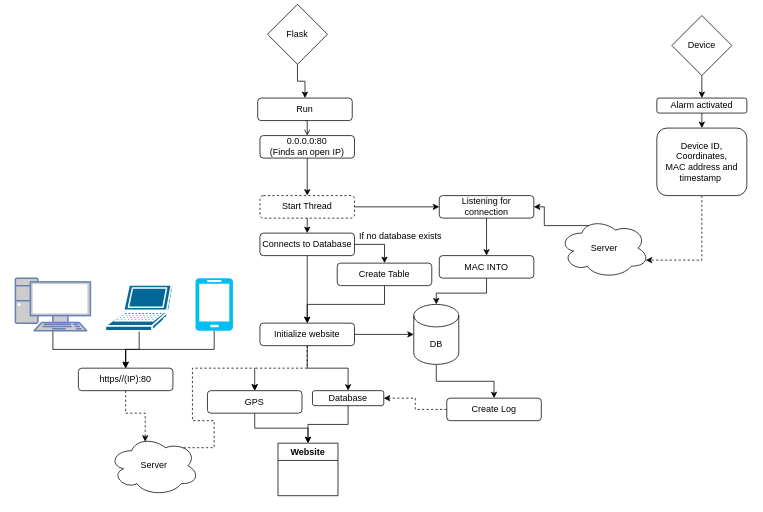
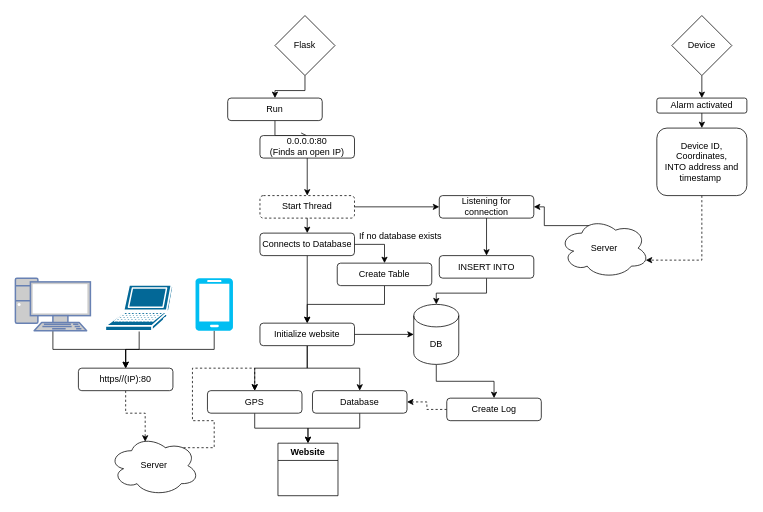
(297, 34) -> (305, 45)
(305, 109) -> (275, 109)
(702, 162) -> (702, 162)
(486, 267) -> (486, 267)
(281, 368) -> (281, 368)
(348, 398) -> (360, 402)
